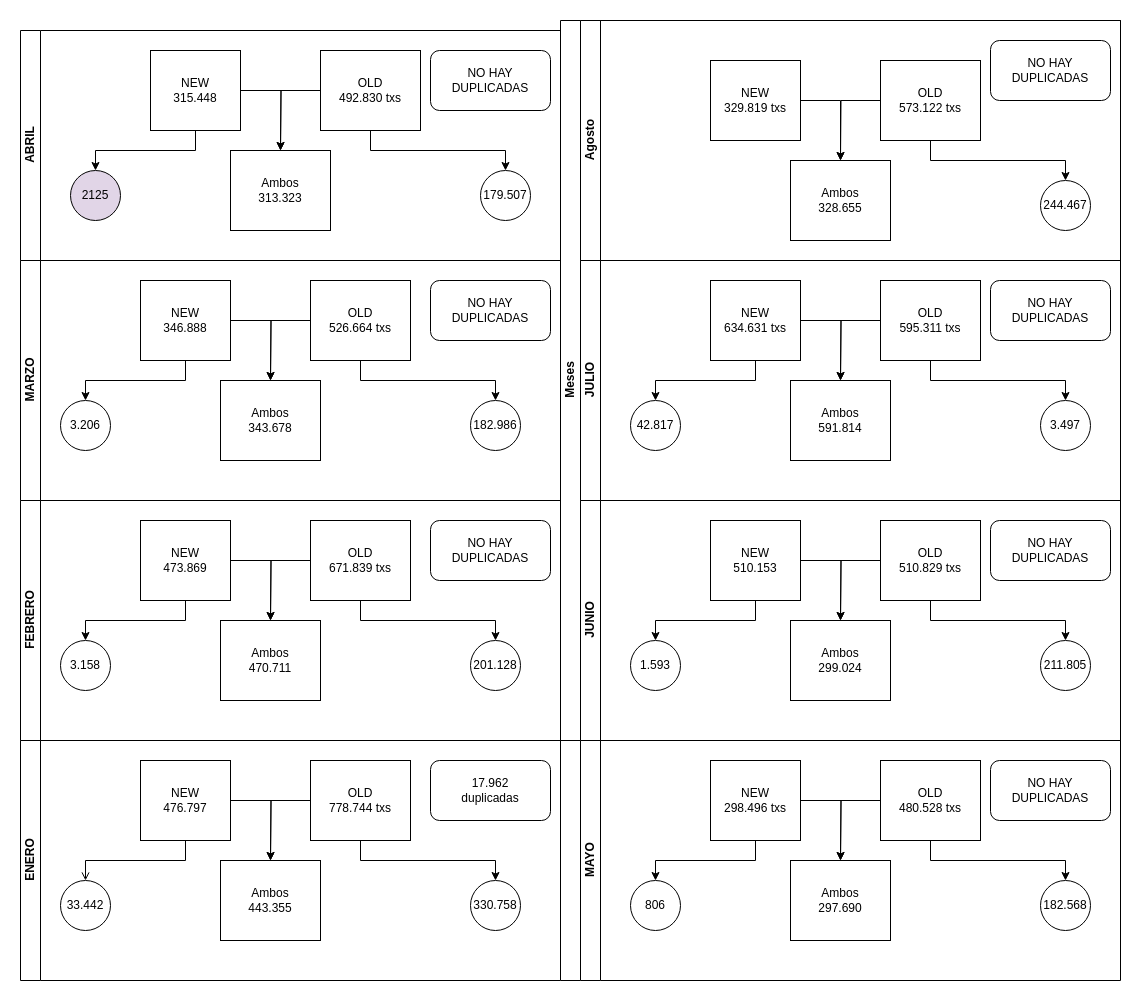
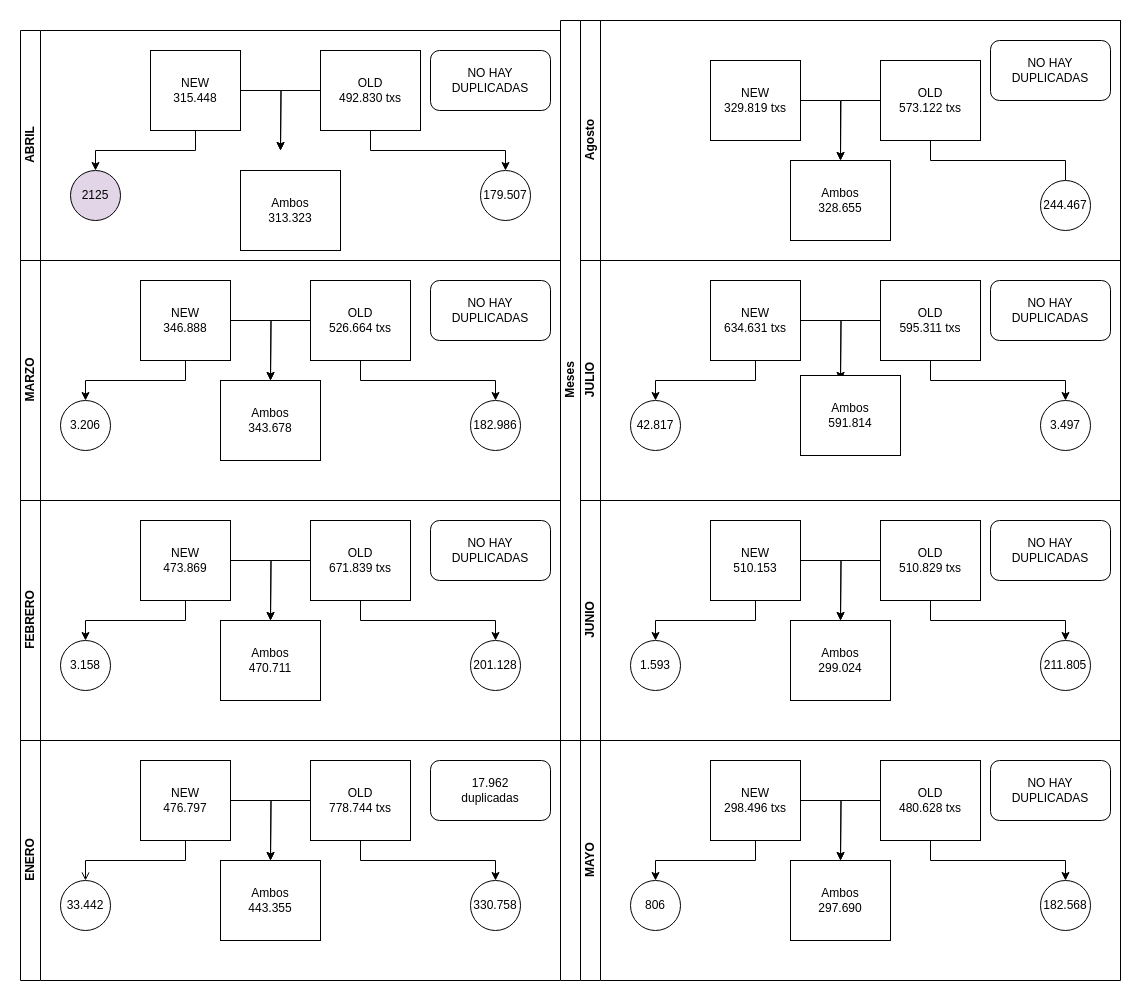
(1066, 172) -> (1066, 174)
(281, 191) -> (291, 211)
(841, 421) -> (851, 416)
(931, 801) -> (931, 801)
